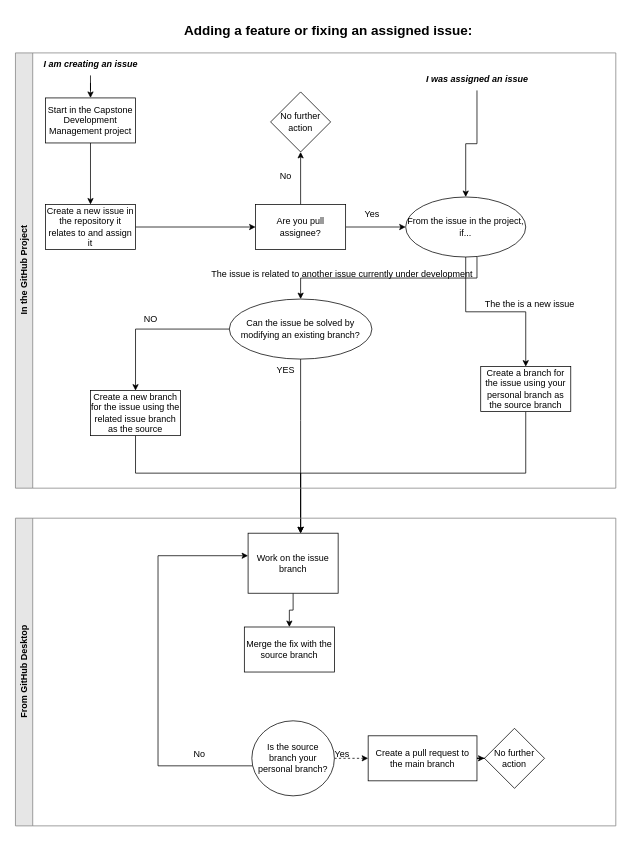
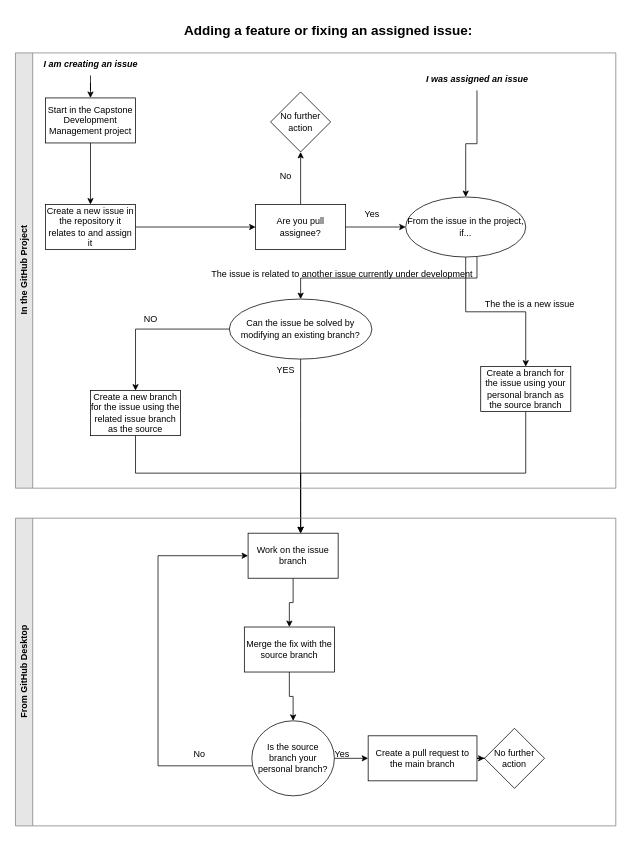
(293, 563) -> (293, 555)
none -> (289, 686)
(349, 758) -> (349, 758)
